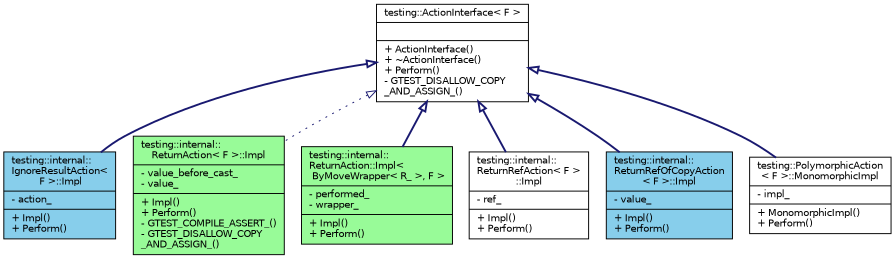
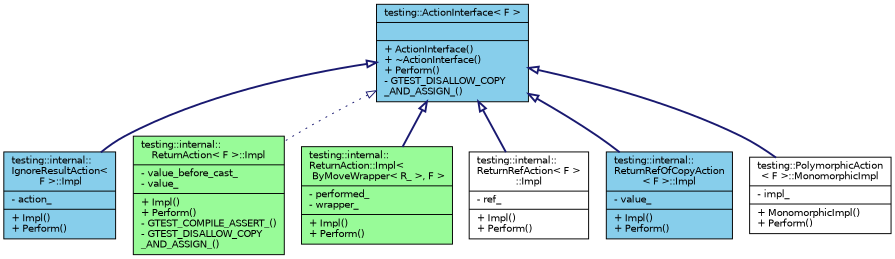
(452, 53) -> (452, 53)
